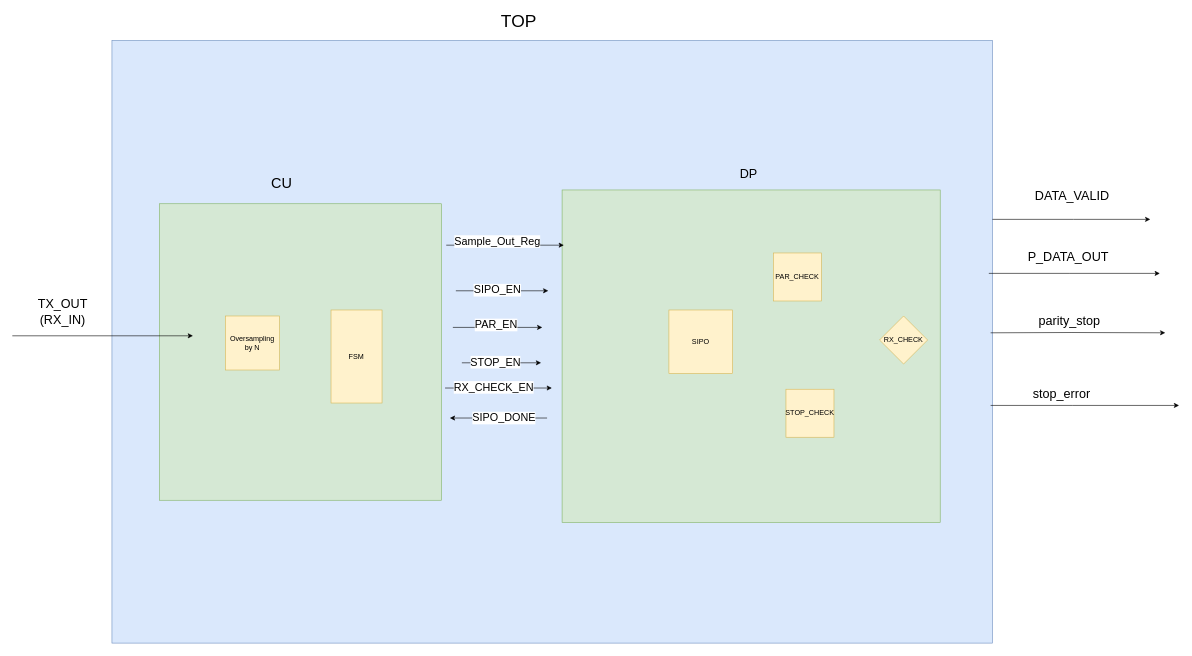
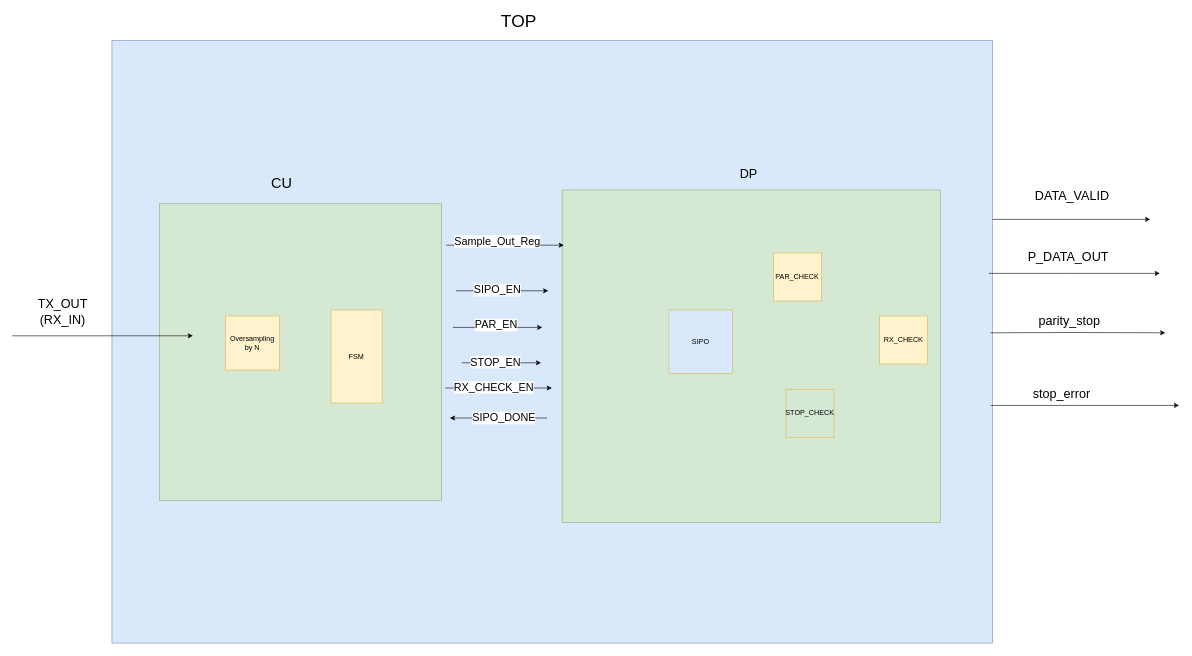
(903, 340) -> (903, 340)
(701, 342) -> (701, 342)
(810, 413) -> (810, 413)
